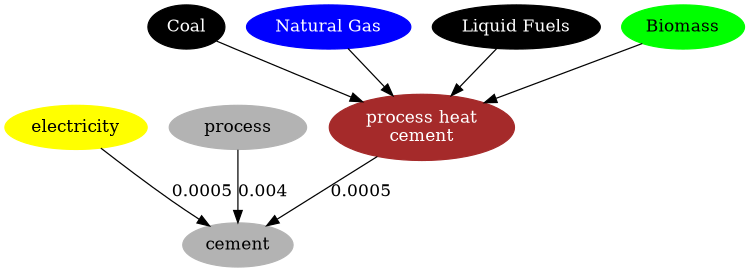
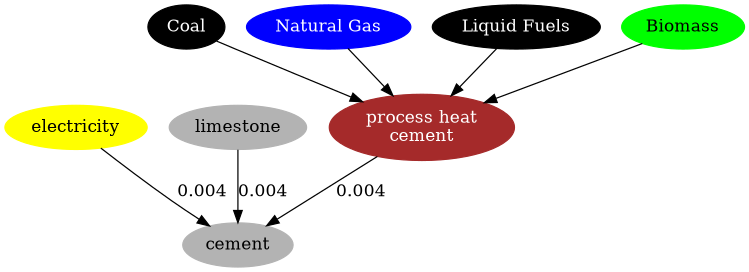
(238, 127) -> (238, 127)
(202, 192) -> (202, 192)
(361, 192) -> (361, 192)
